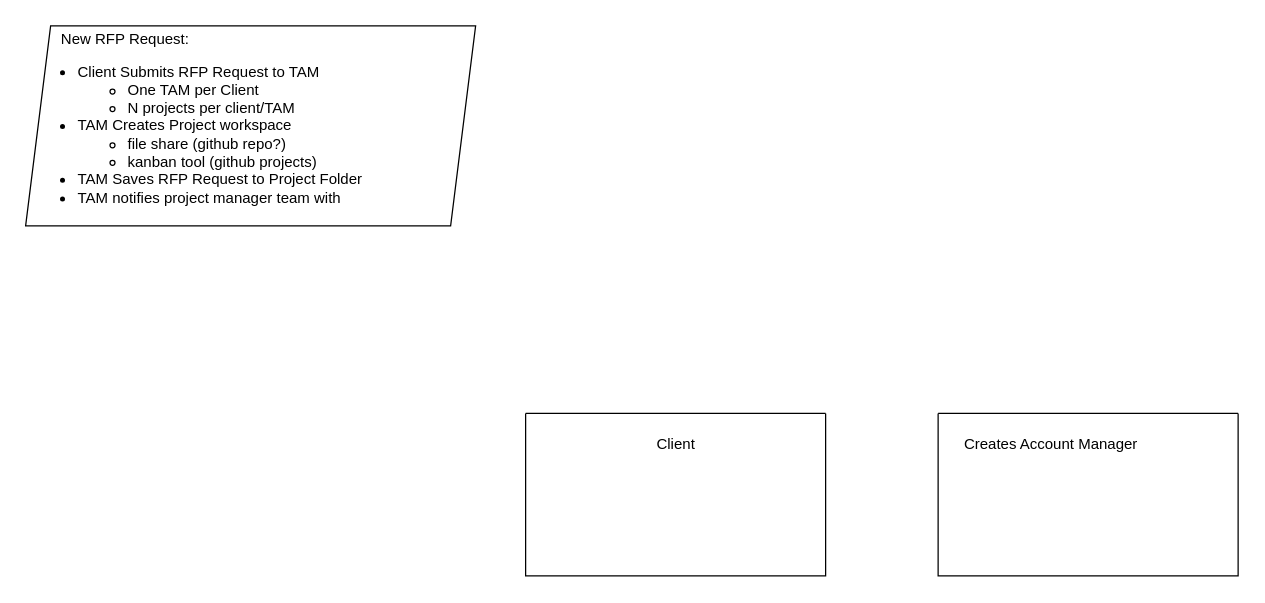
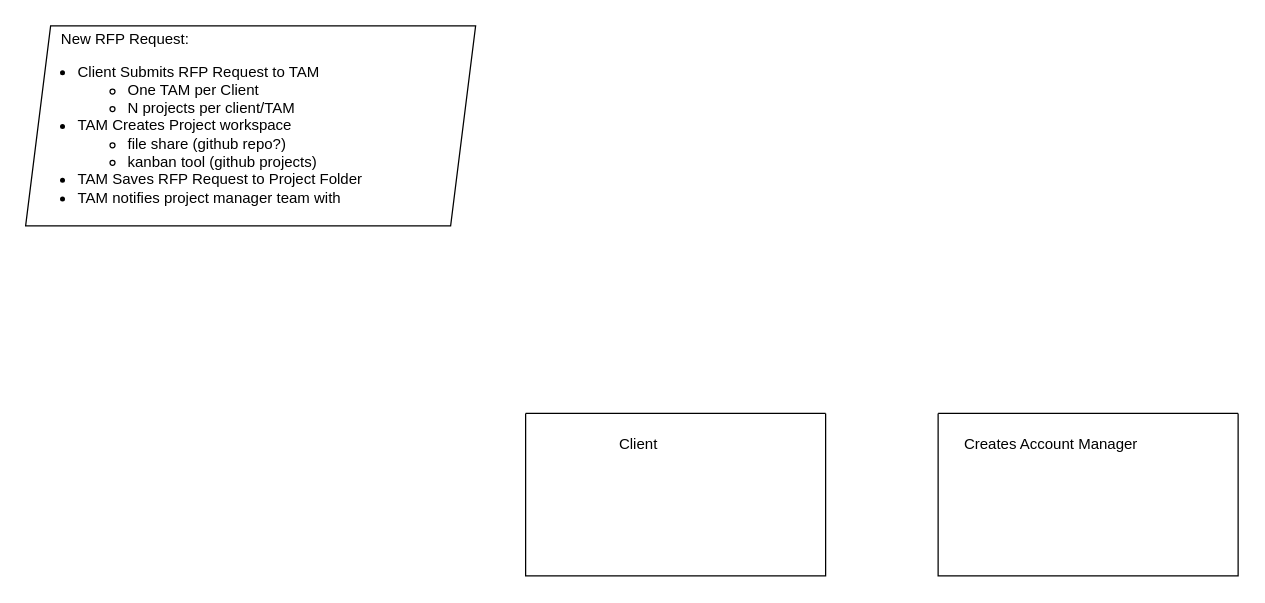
(676, 444) -> (638, 444)
